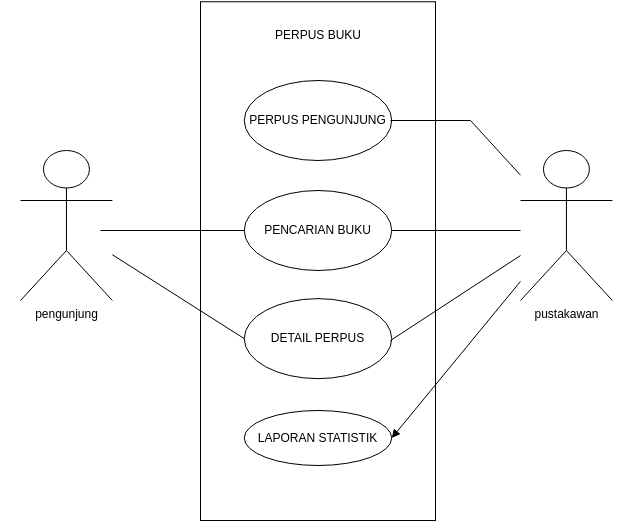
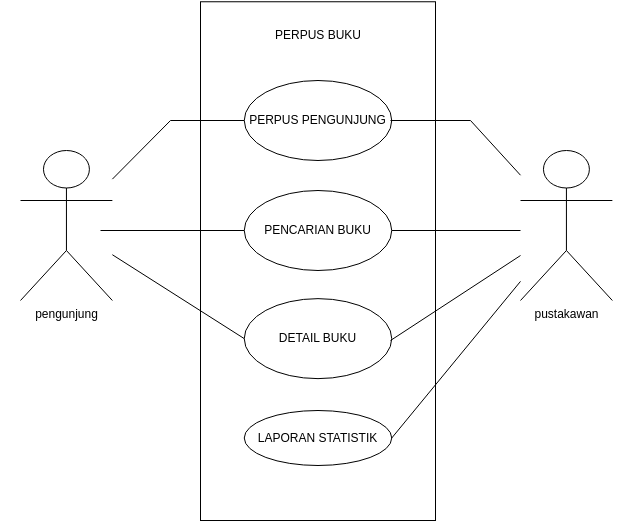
none -> (167, 124)
(318, 339) -> (318, 339)
(398, 431) -> (395, 434)
